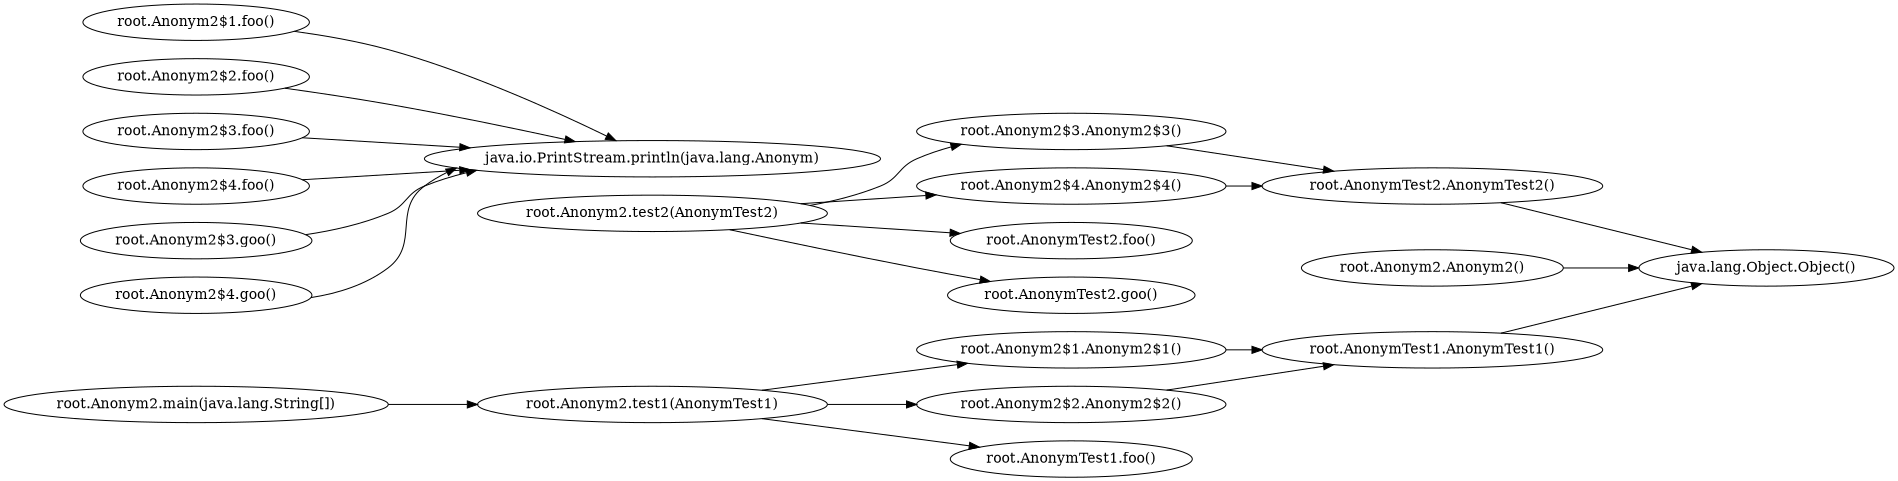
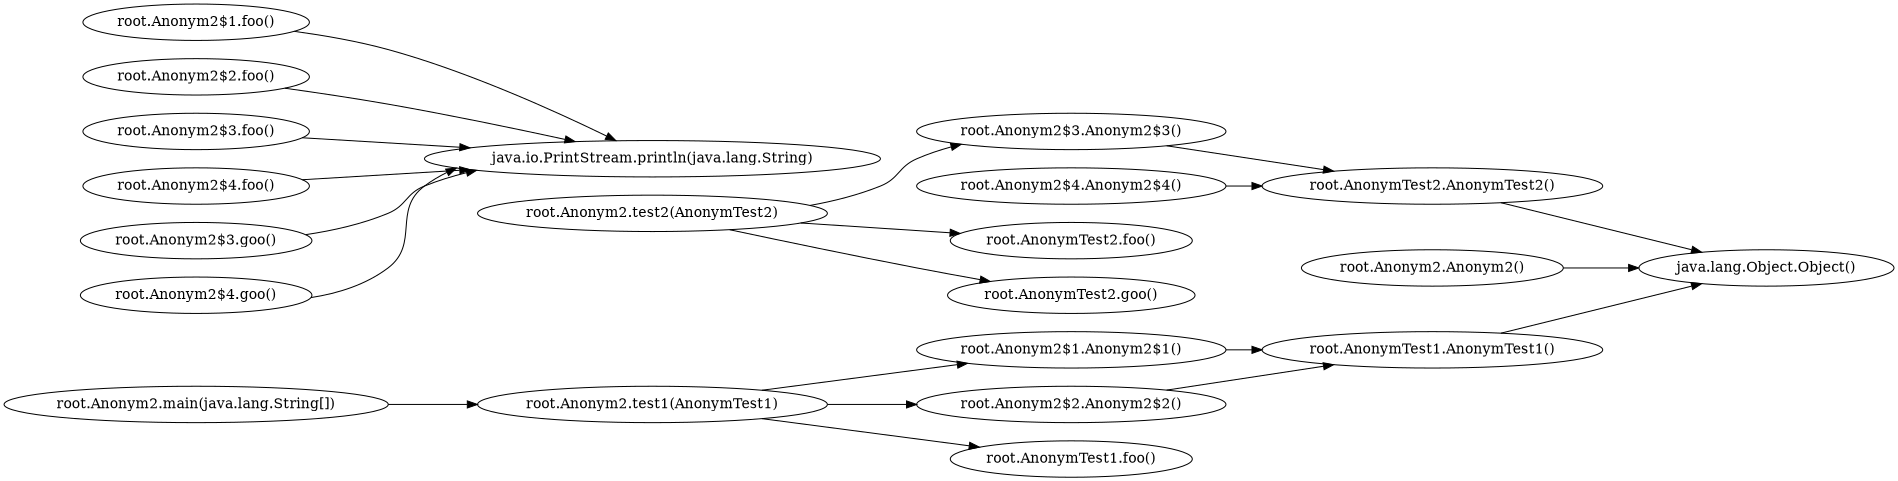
(652, 159) -> (652, 159)
(863, 200) -> none
